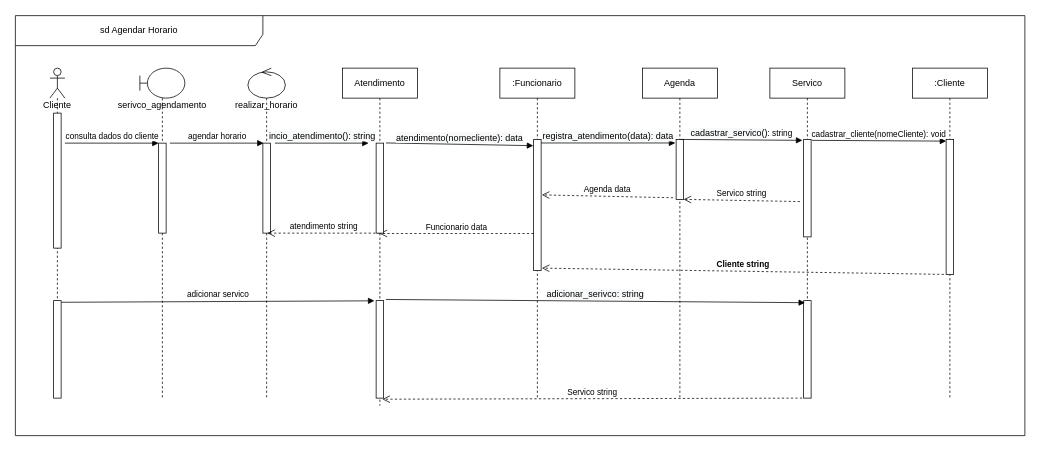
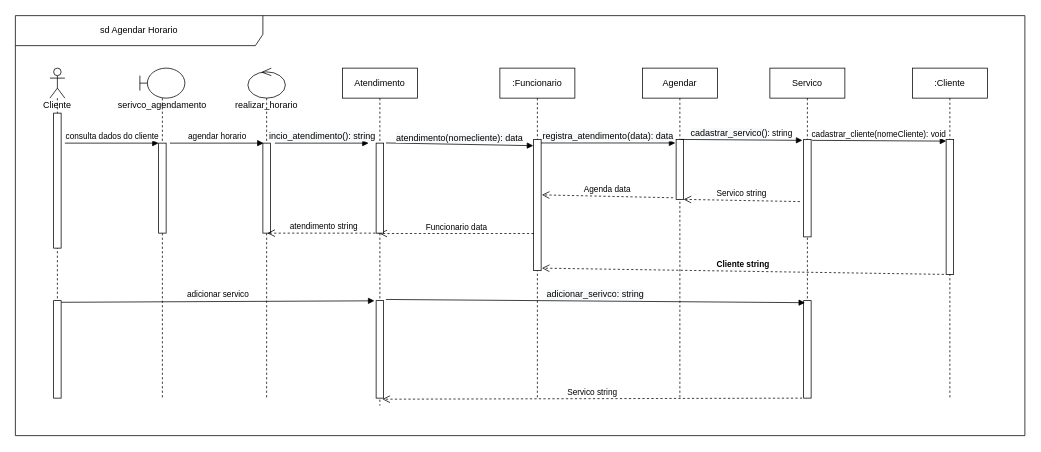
(680, 83) -> (680, 83)
